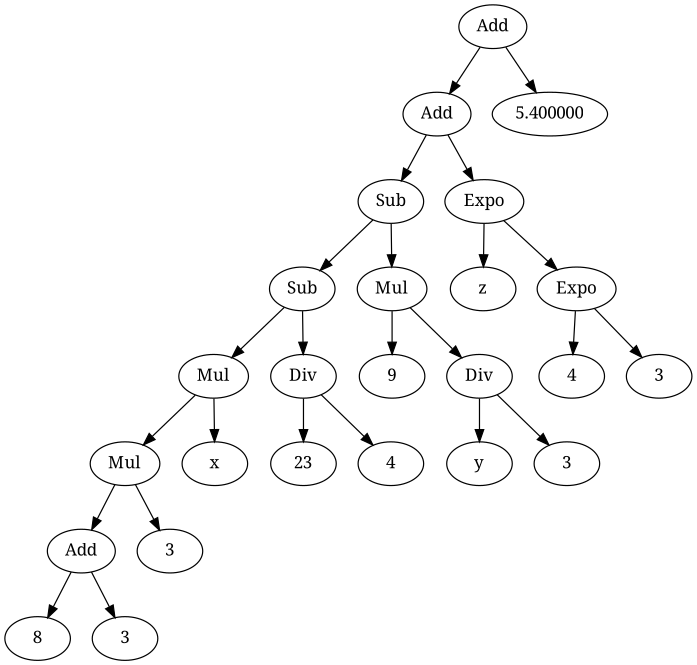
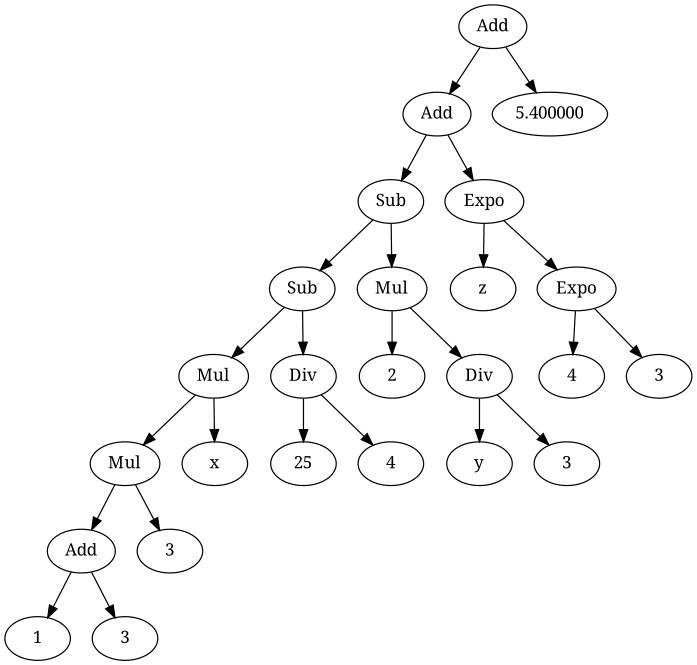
(392, 376) -> (392, 376)
(303, 464) -> (303, 464)
(38, 639) -> (38, 639)
